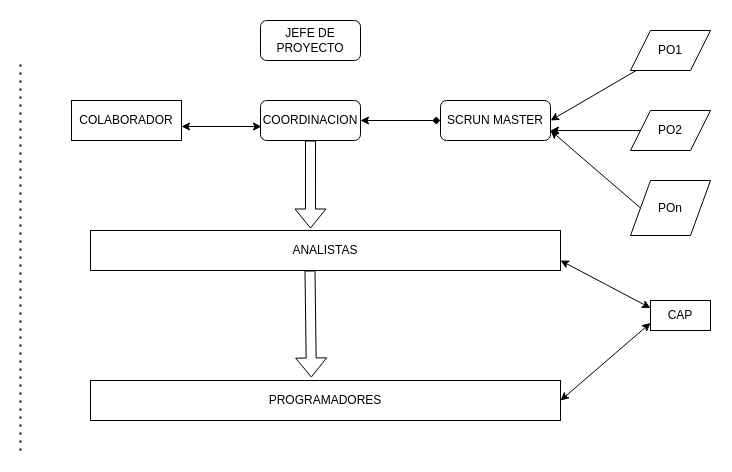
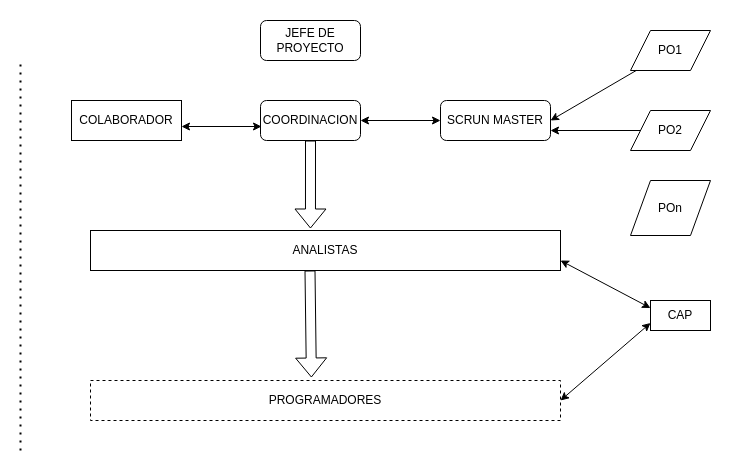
(432, 121) -> (432, 121)
(598, 171) -> none
(326, 401) -> (326, 401)
